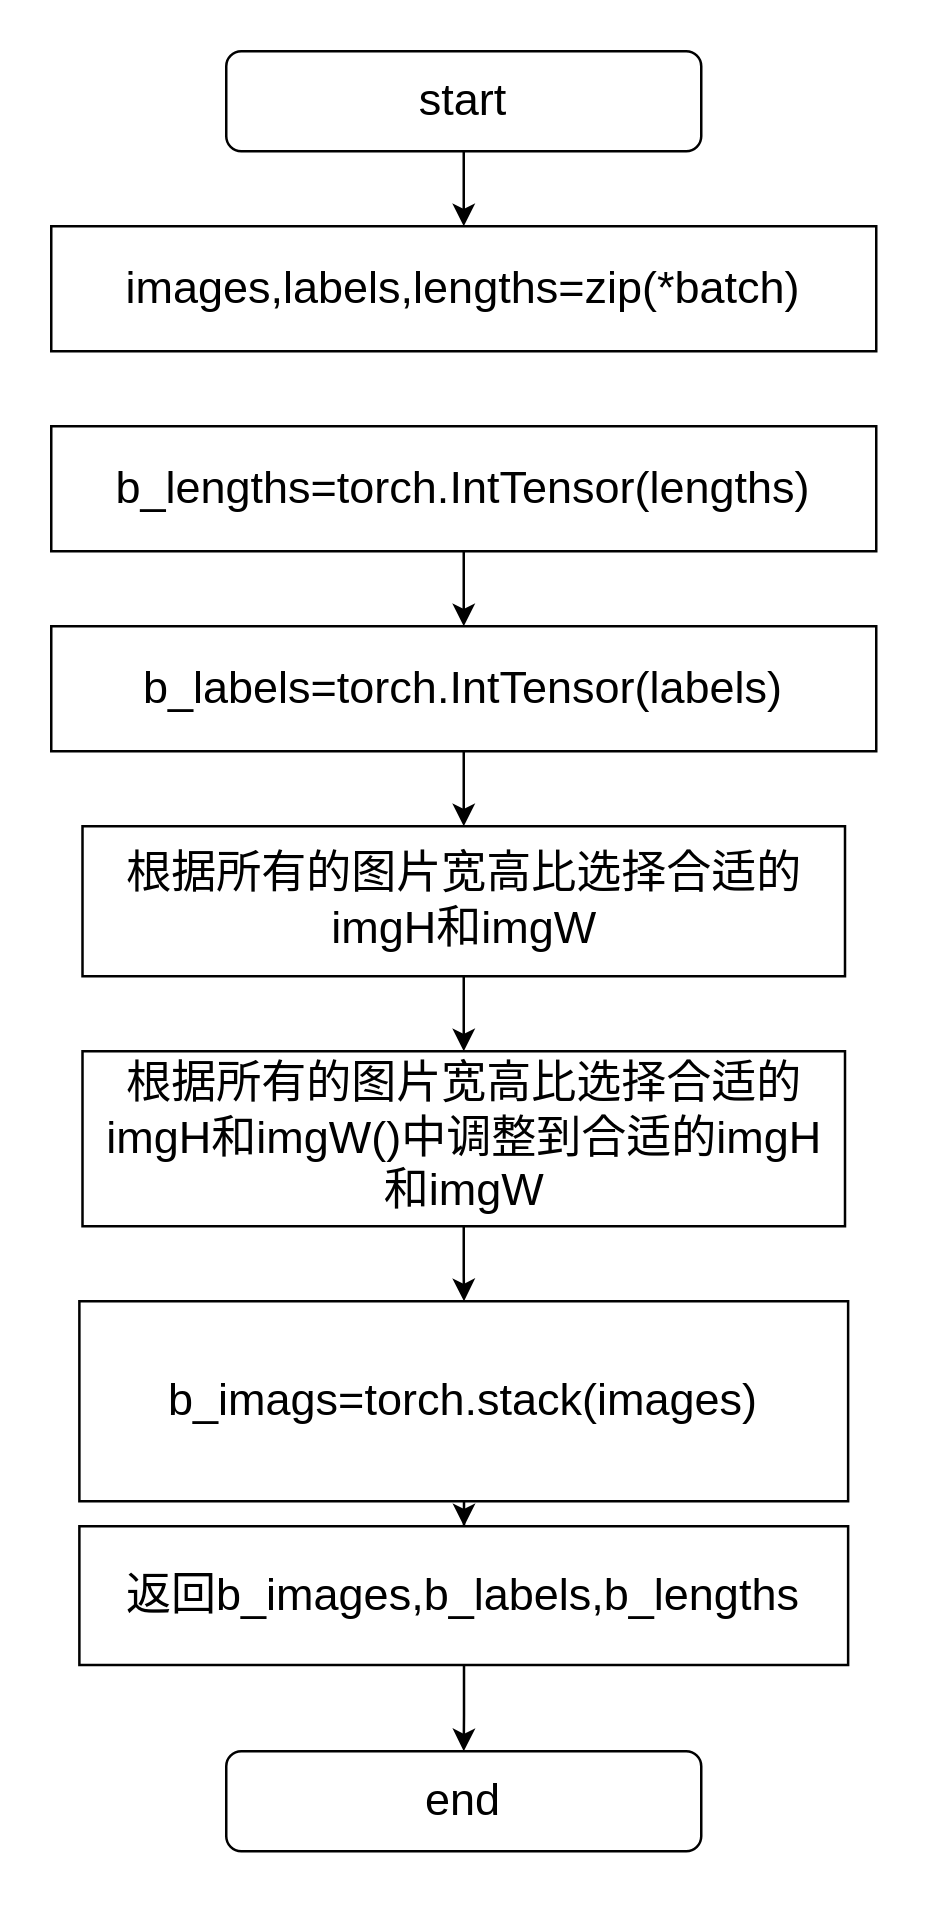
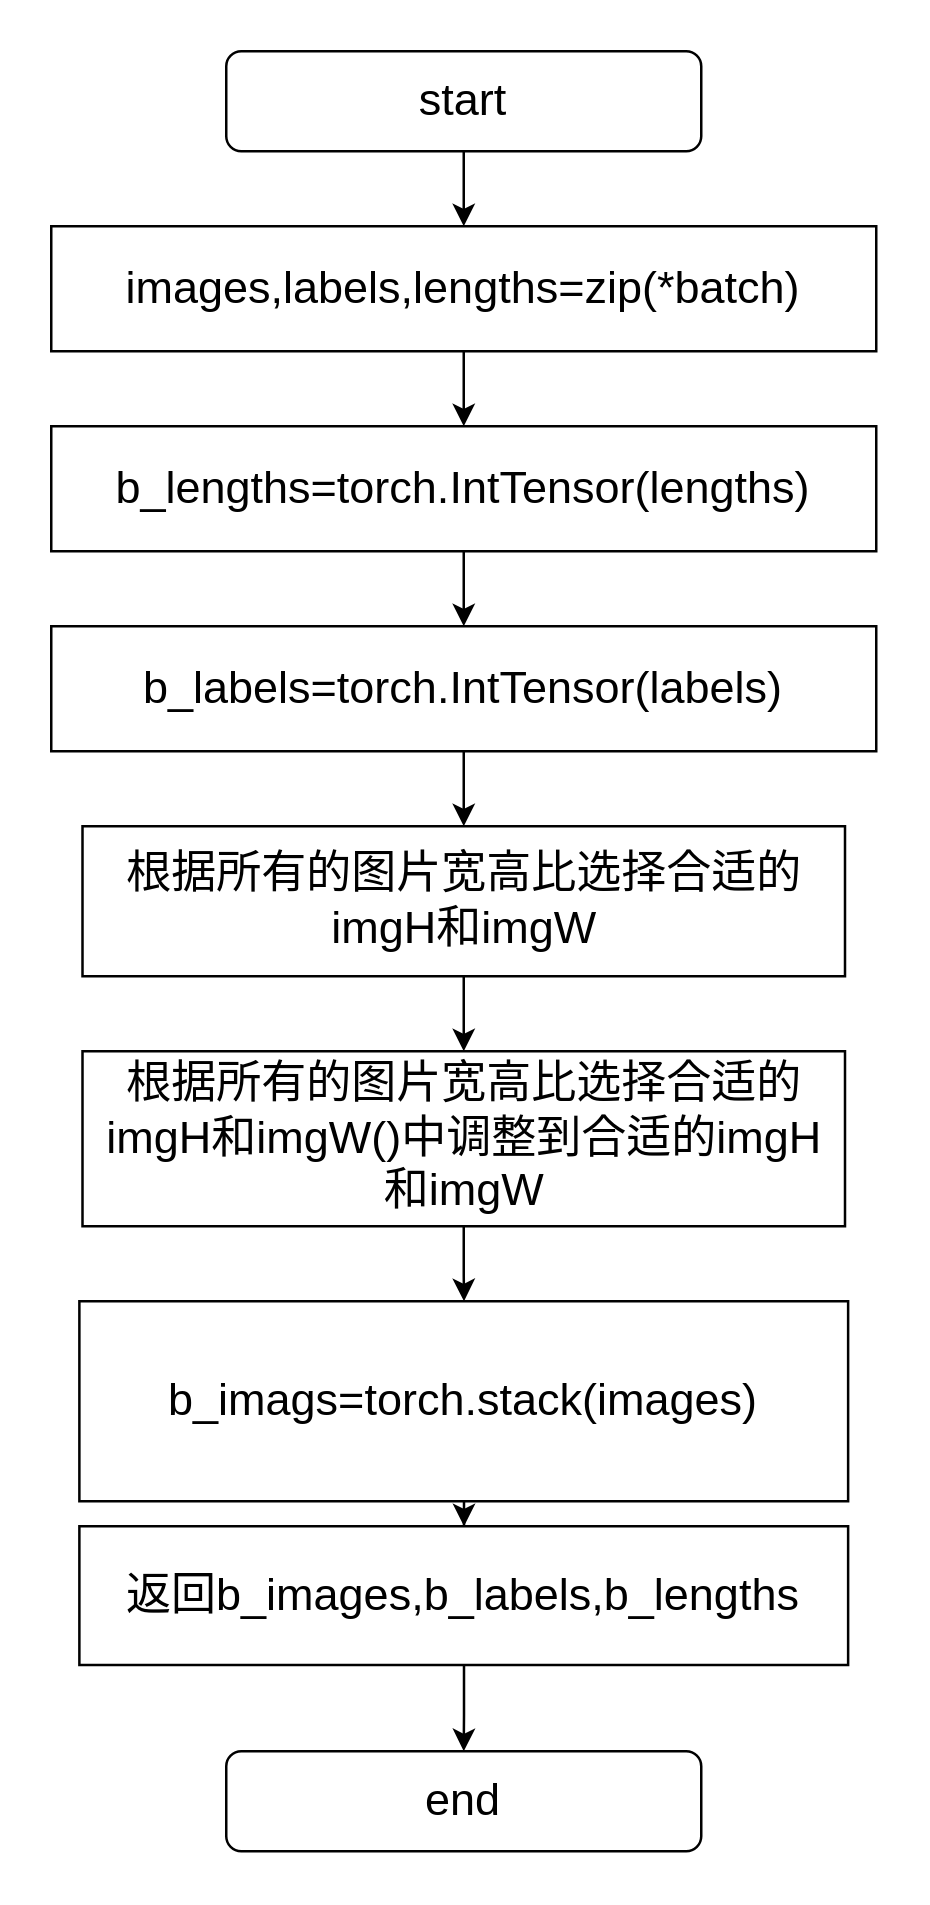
none -> (464, 397)
